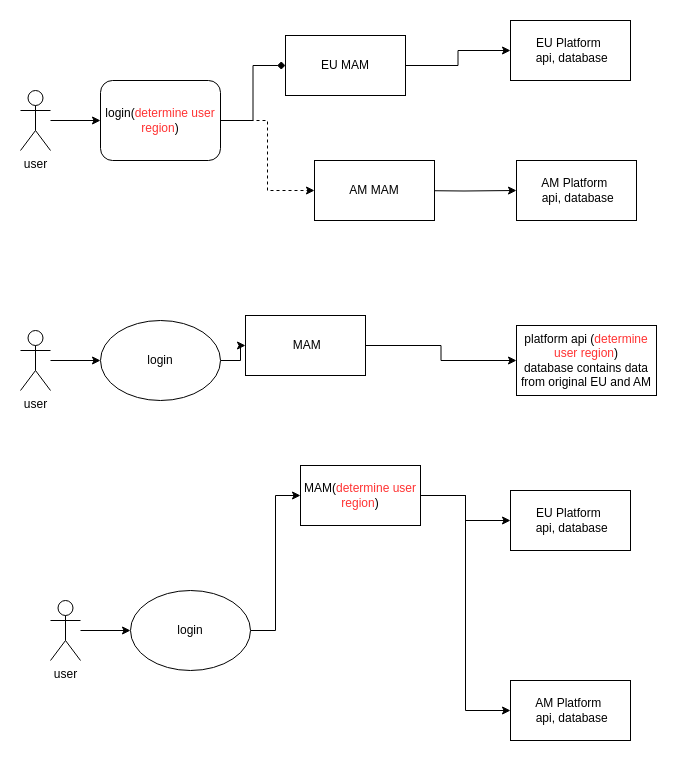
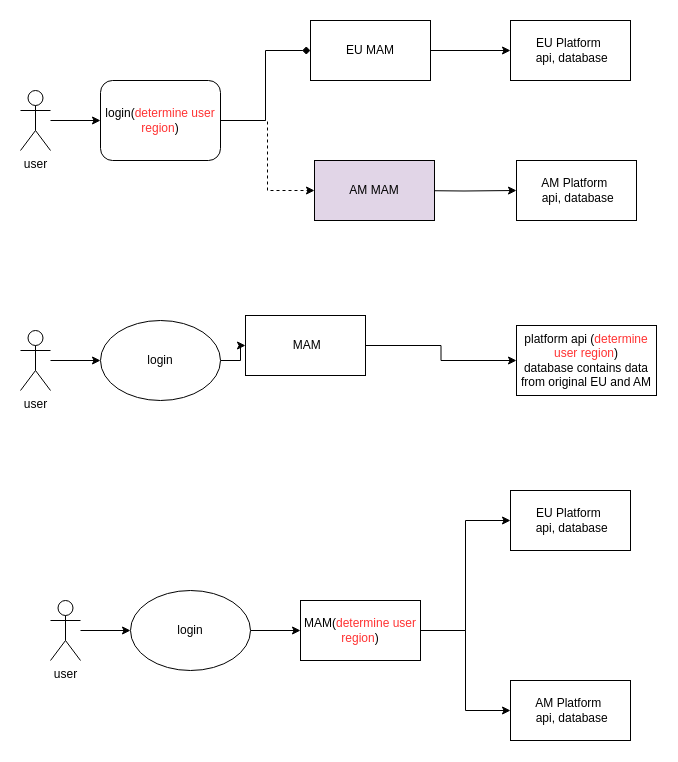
(346, 66) -> (371, 51)
(375, 191) -> (375, 191)
(361, 496) -> (361, 631)
